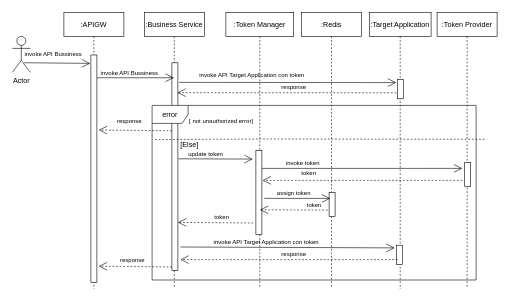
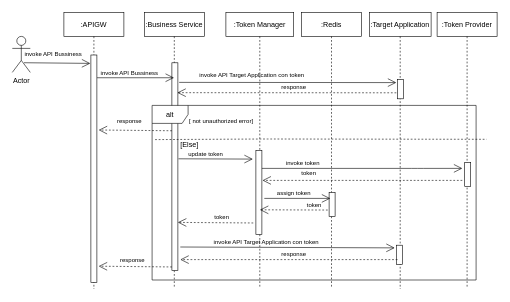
(170, 114) -> (170, 114)
